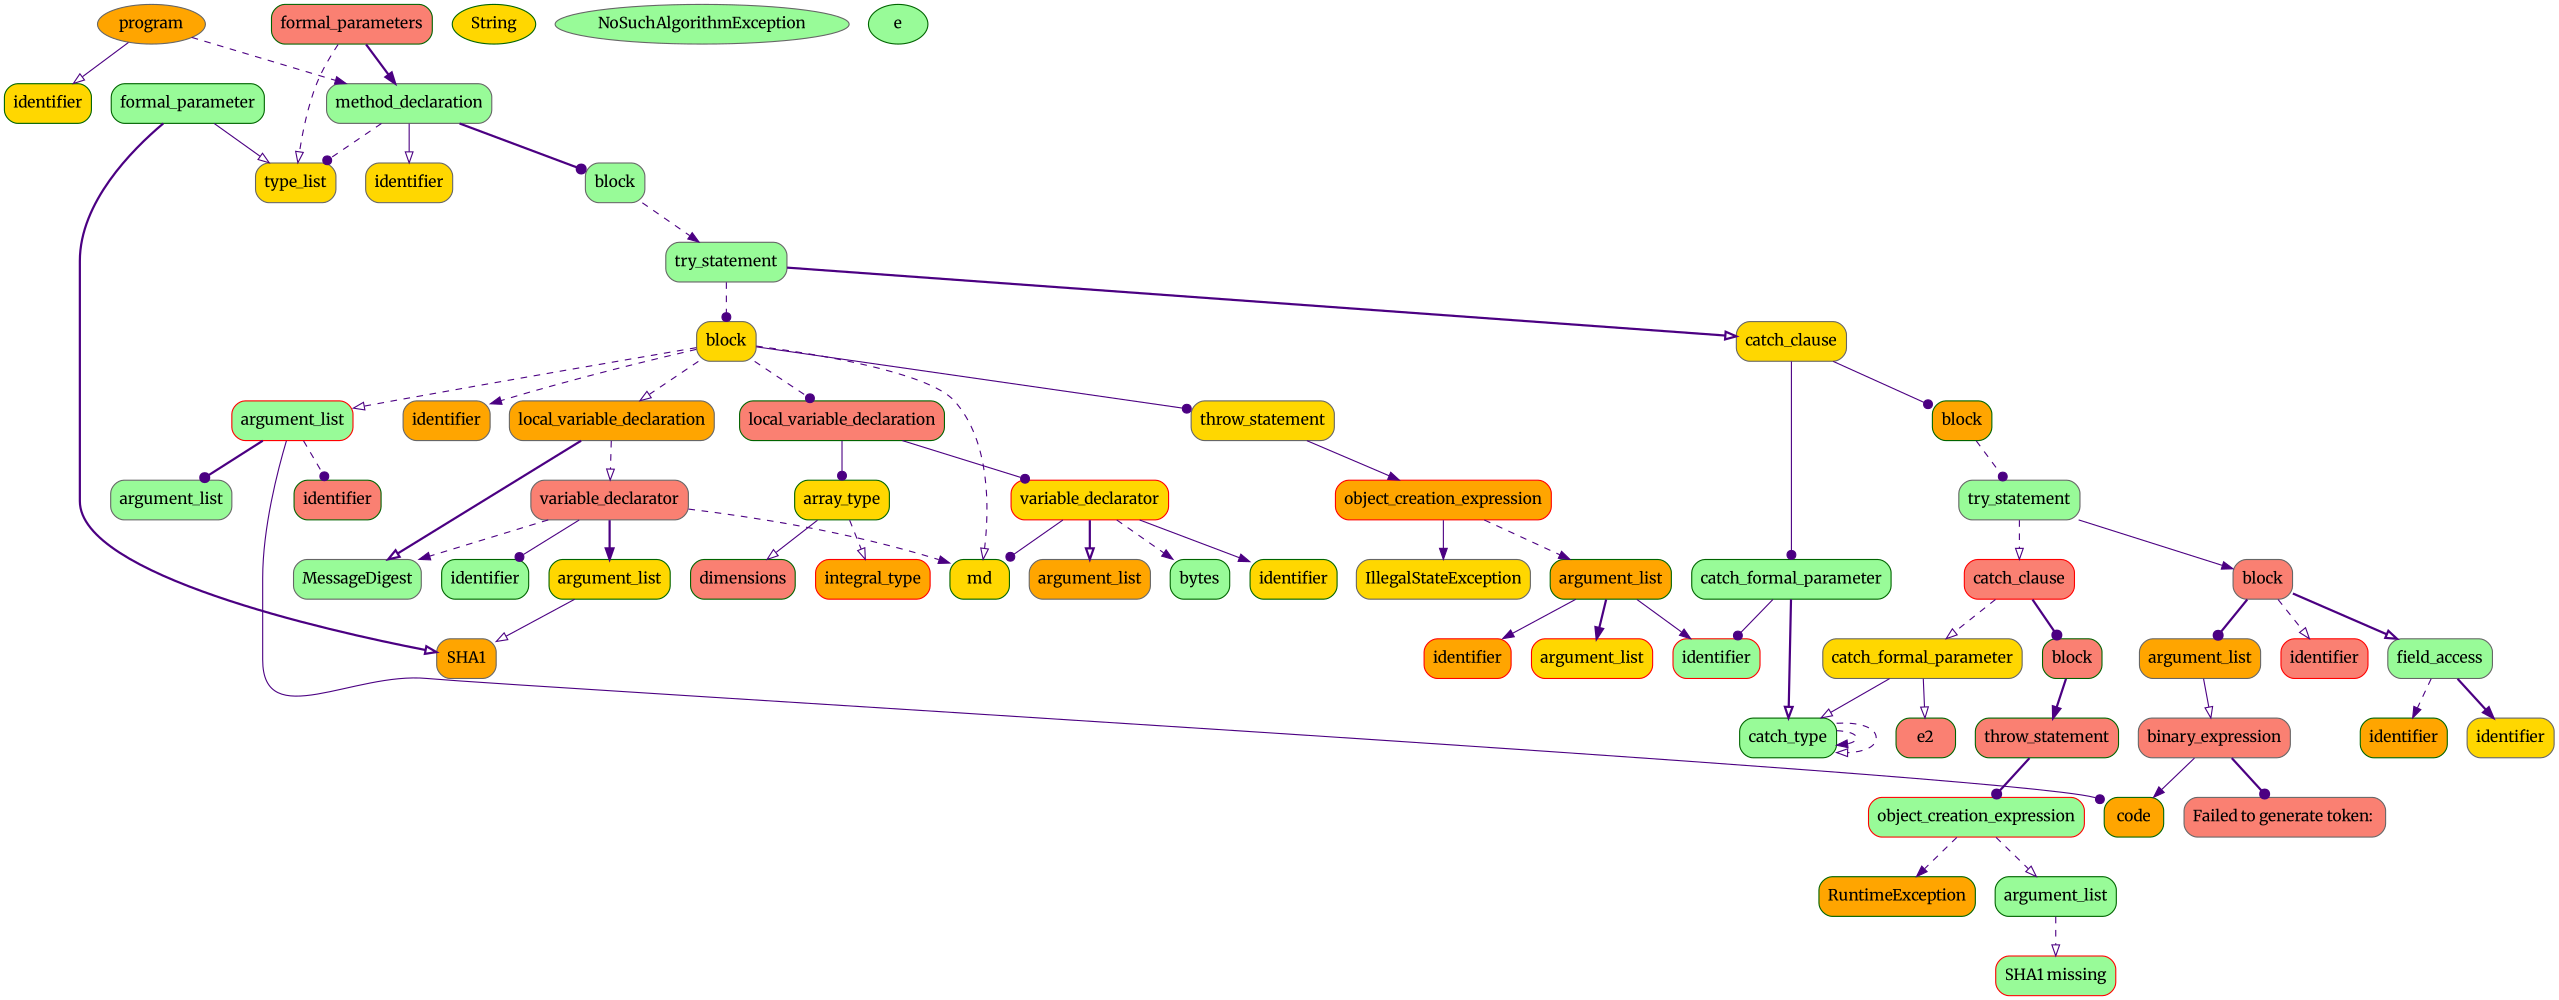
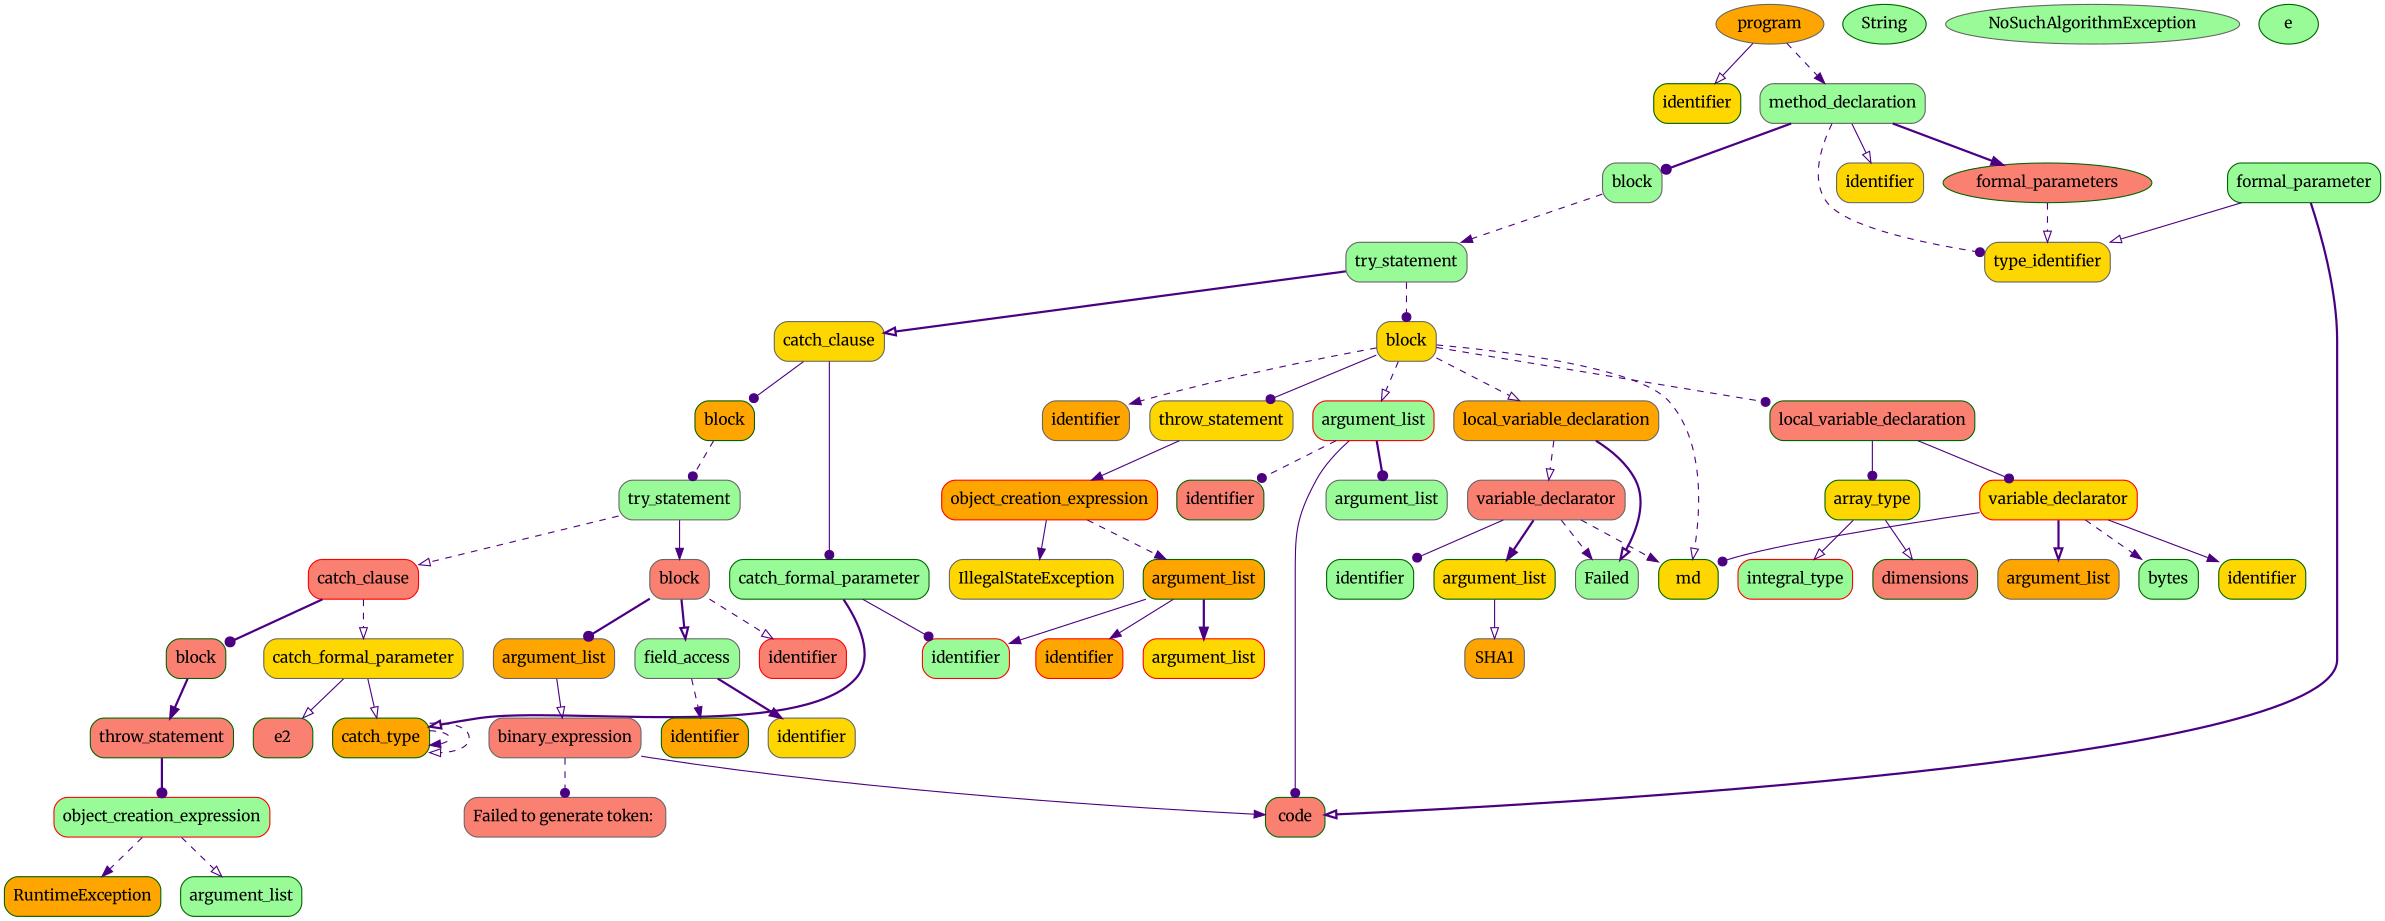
(352, 24) -> (2047, 183)
(494, 24) -> (1884, 24)
(377, 60) -> (1942, 142)
(296, 183) -> (2047, 262)
(80, 493) -> (2076, 751)
(854, 530) -> (1838, 536)
(357, 579) -> (1607, 579)
(873, 579) -> (1795, 579)
(1788, 738) -> (381, 738)
(2247, 774) -> (565, 773)
(2134, 817) -> (1295, 817)
(2056, 976) -> none
